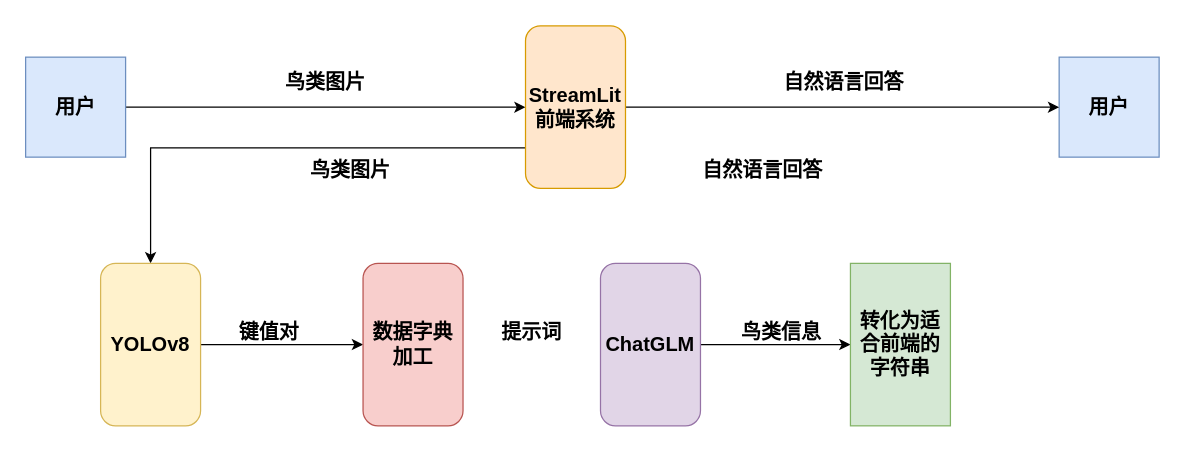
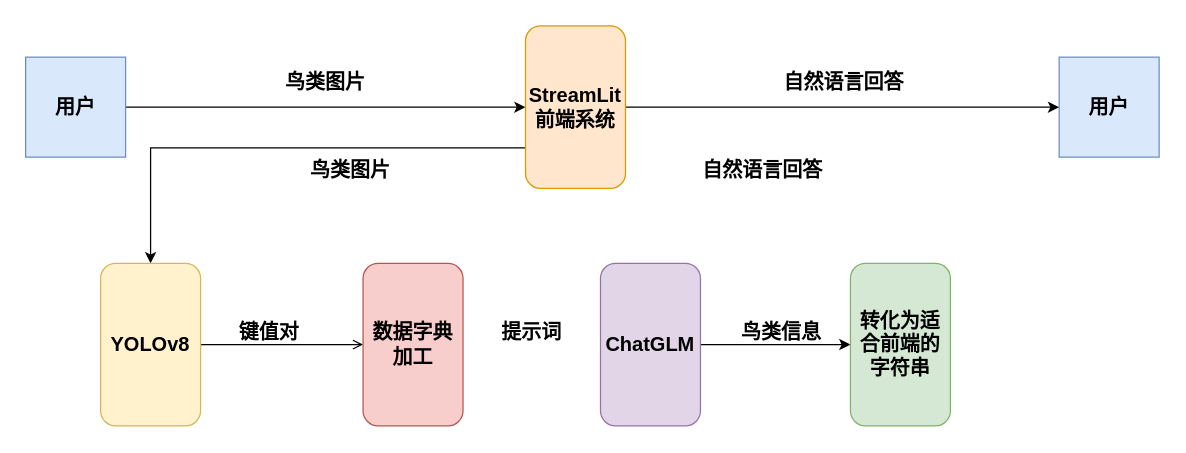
(353, 344) -> (355, 344)
(901, 344) -> (901, 344)
